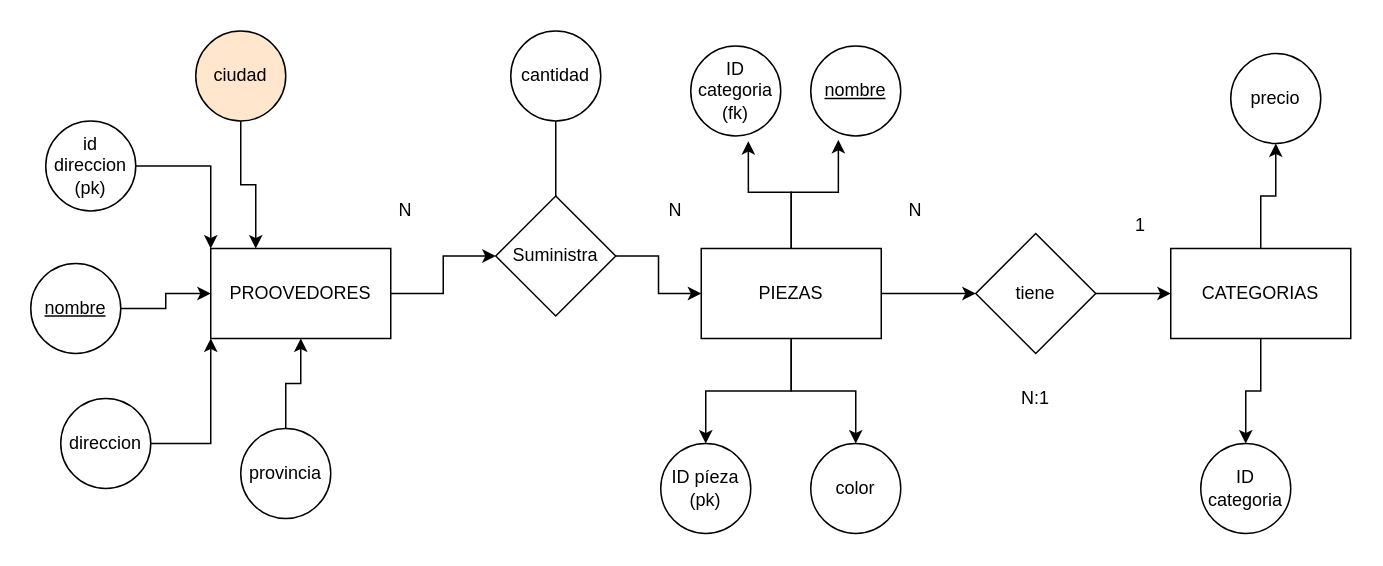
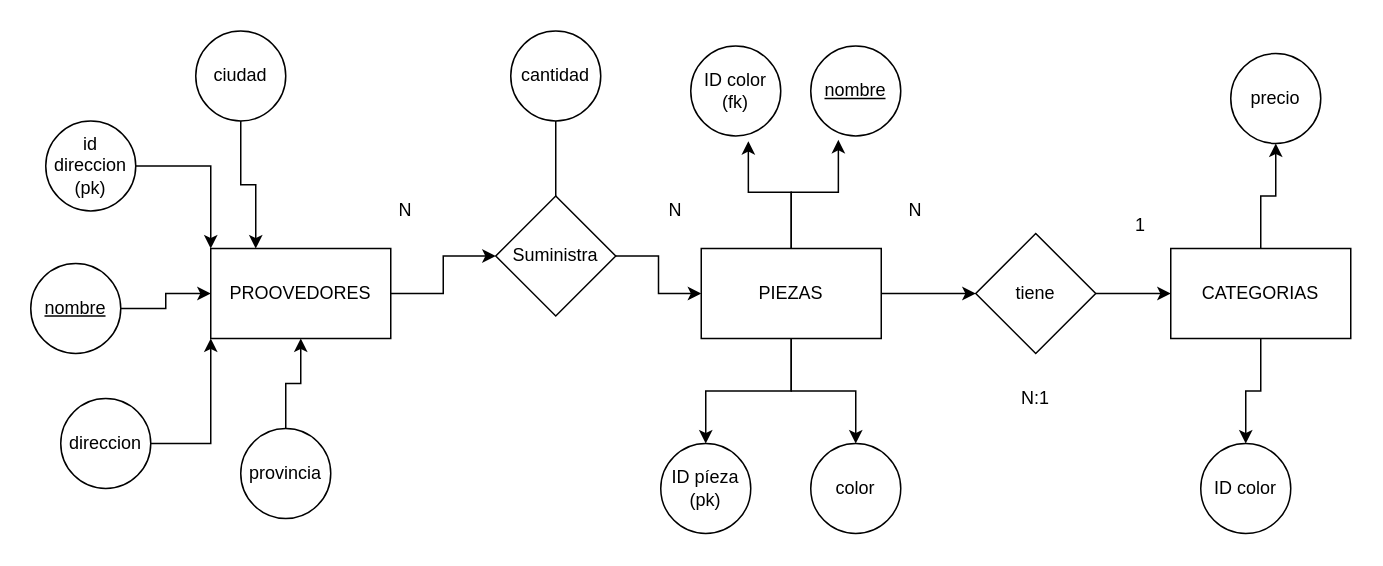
(241, 76) -> (241, 76)
(736, 91) -> (736, 91)
(1246, 488) -> (1246, 488)
